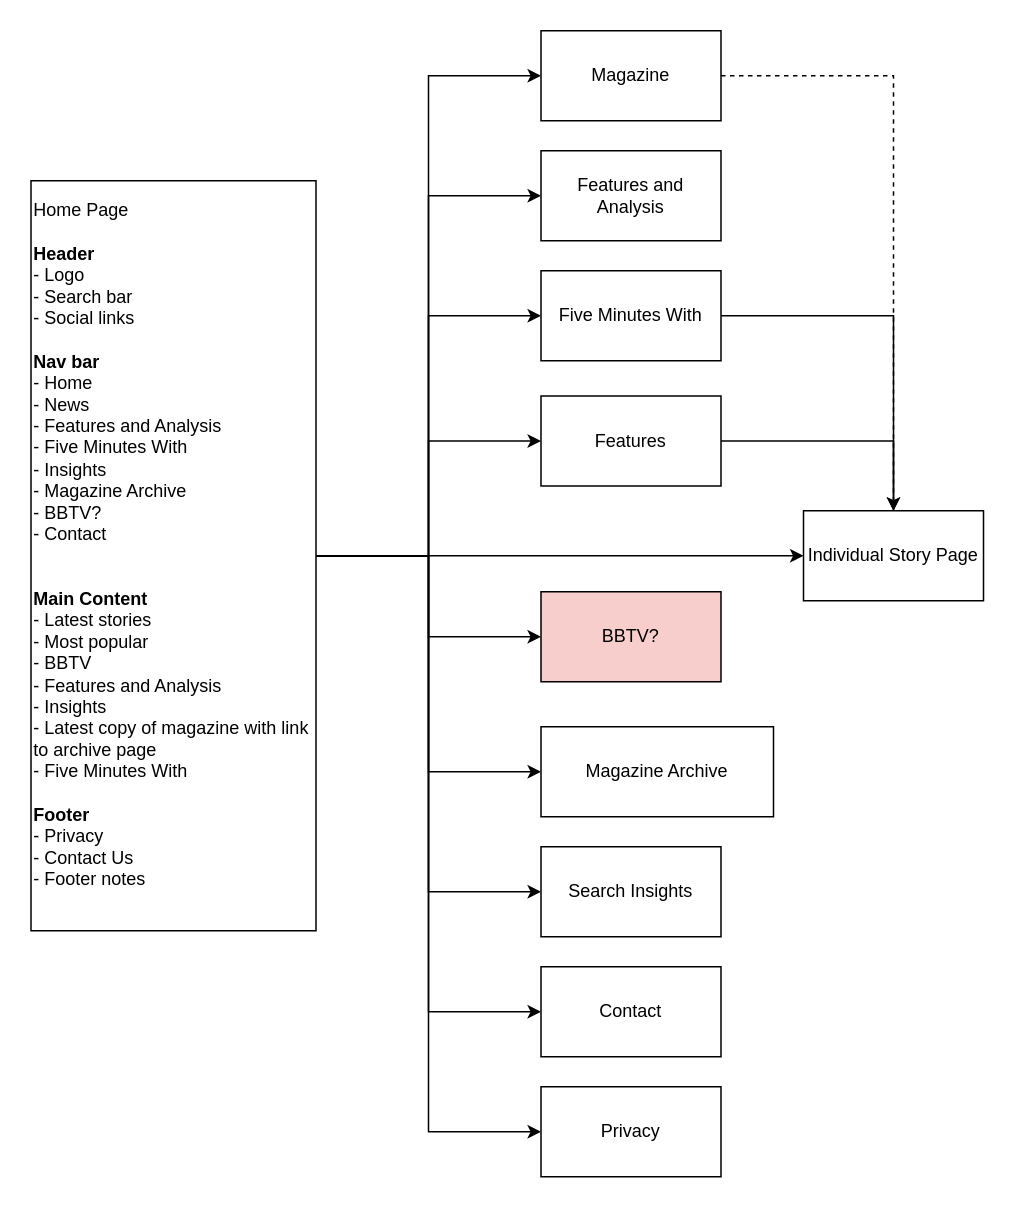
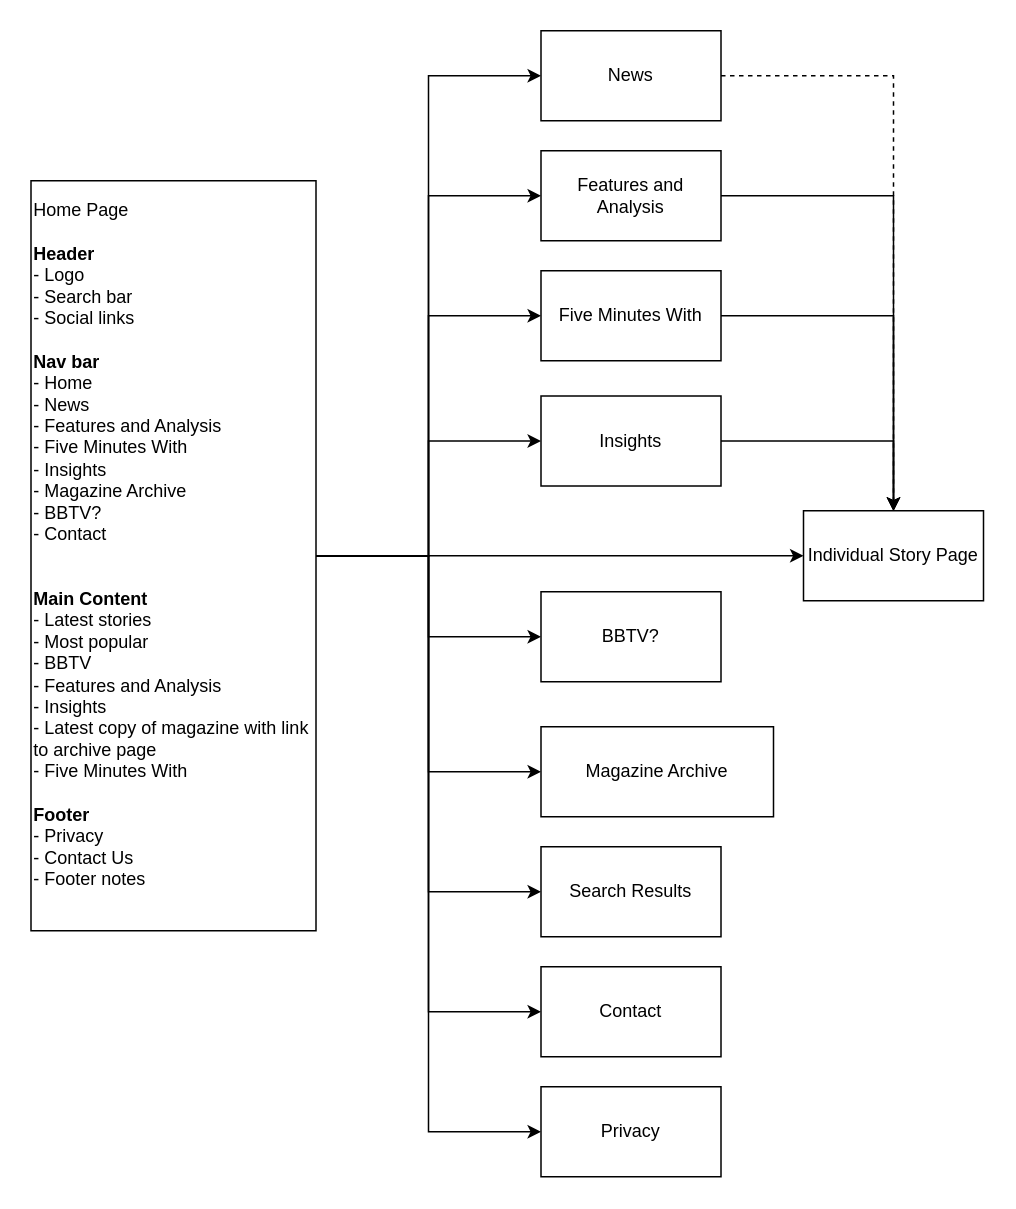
(631, 76) -> (631, 76)
none -> (806, 196)
(891, 316) -> (891, 316)
(631, 442) -> (631, 442)
(631, 637) -> (631, 637)
(631, 892) -> (631, 892)
